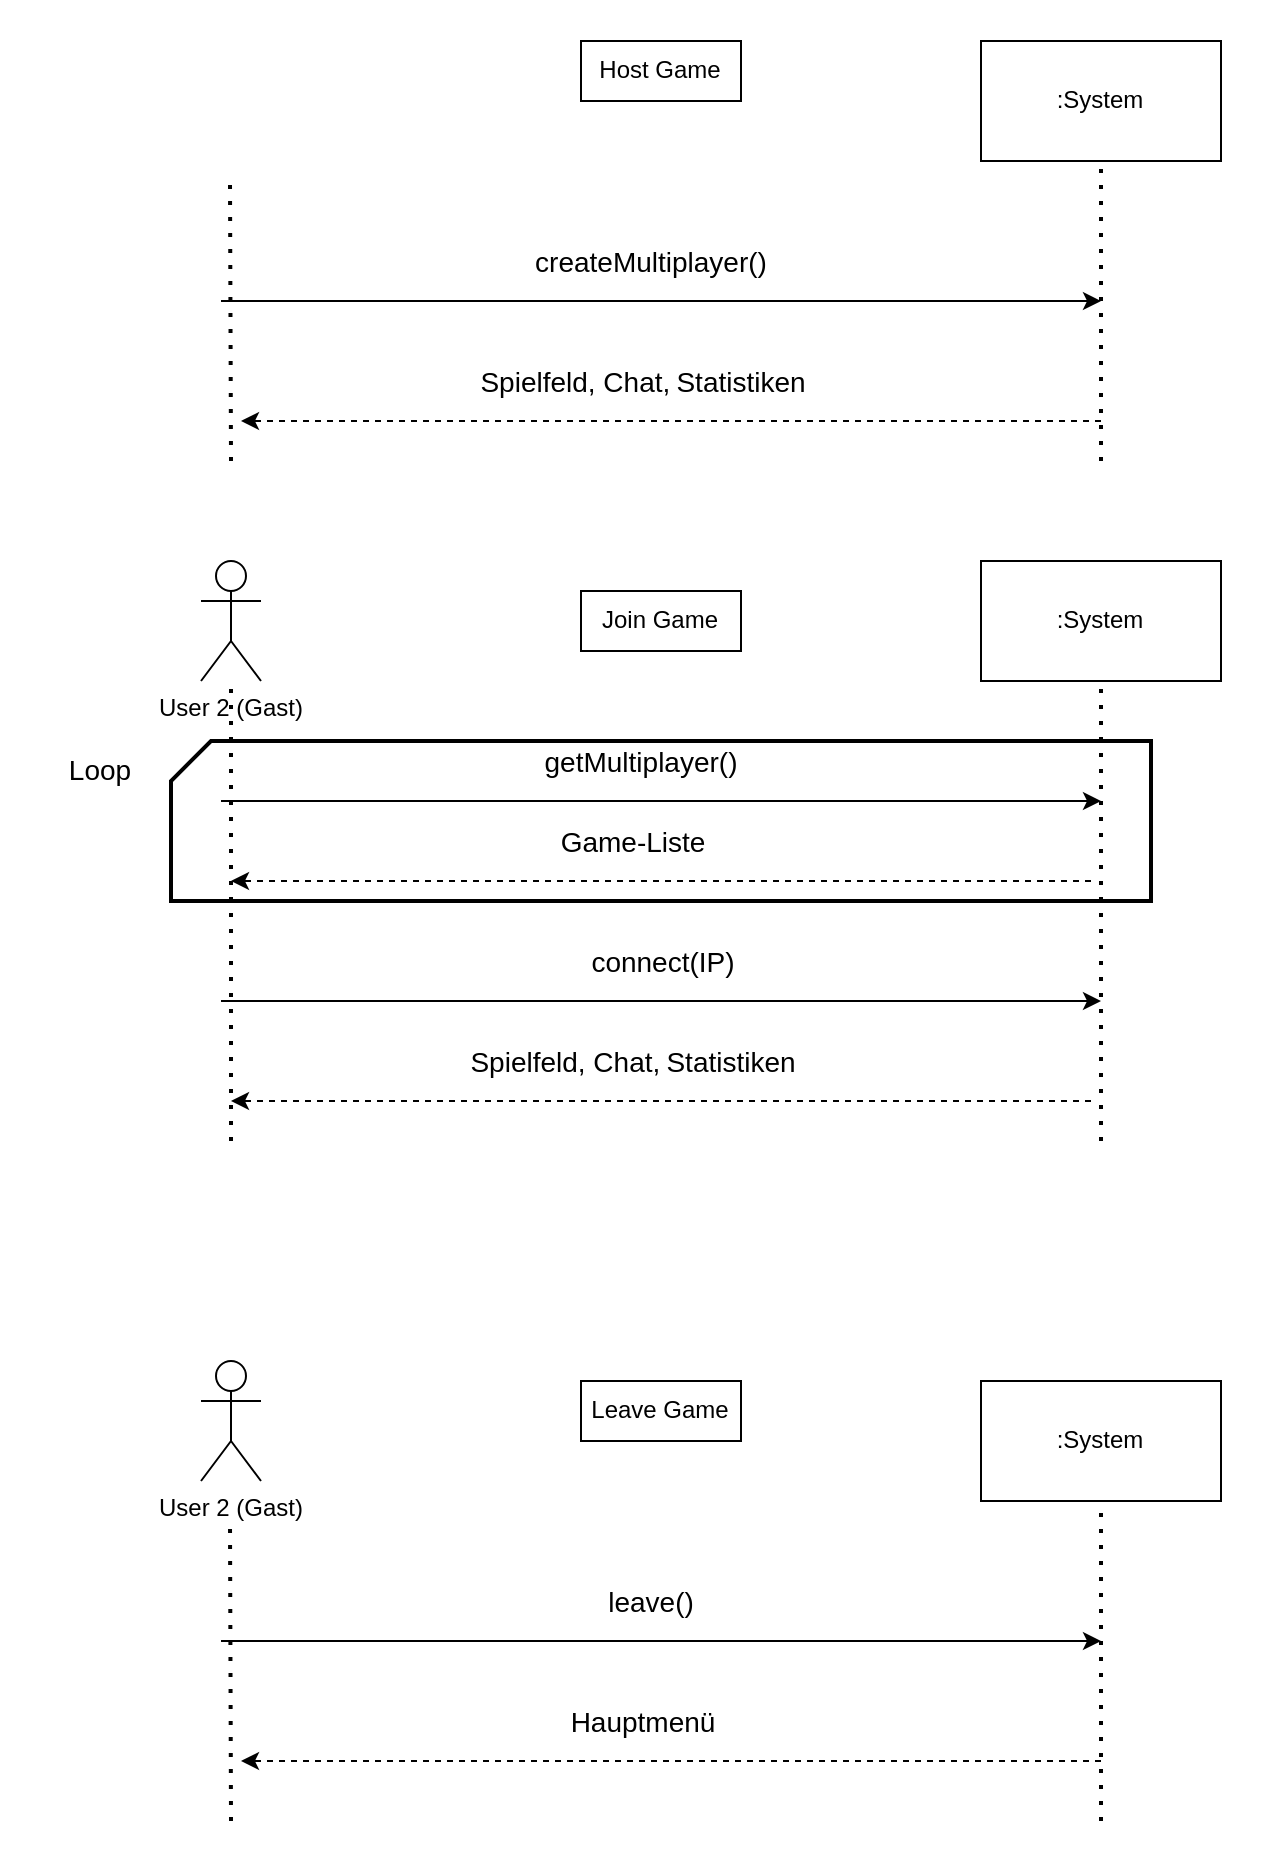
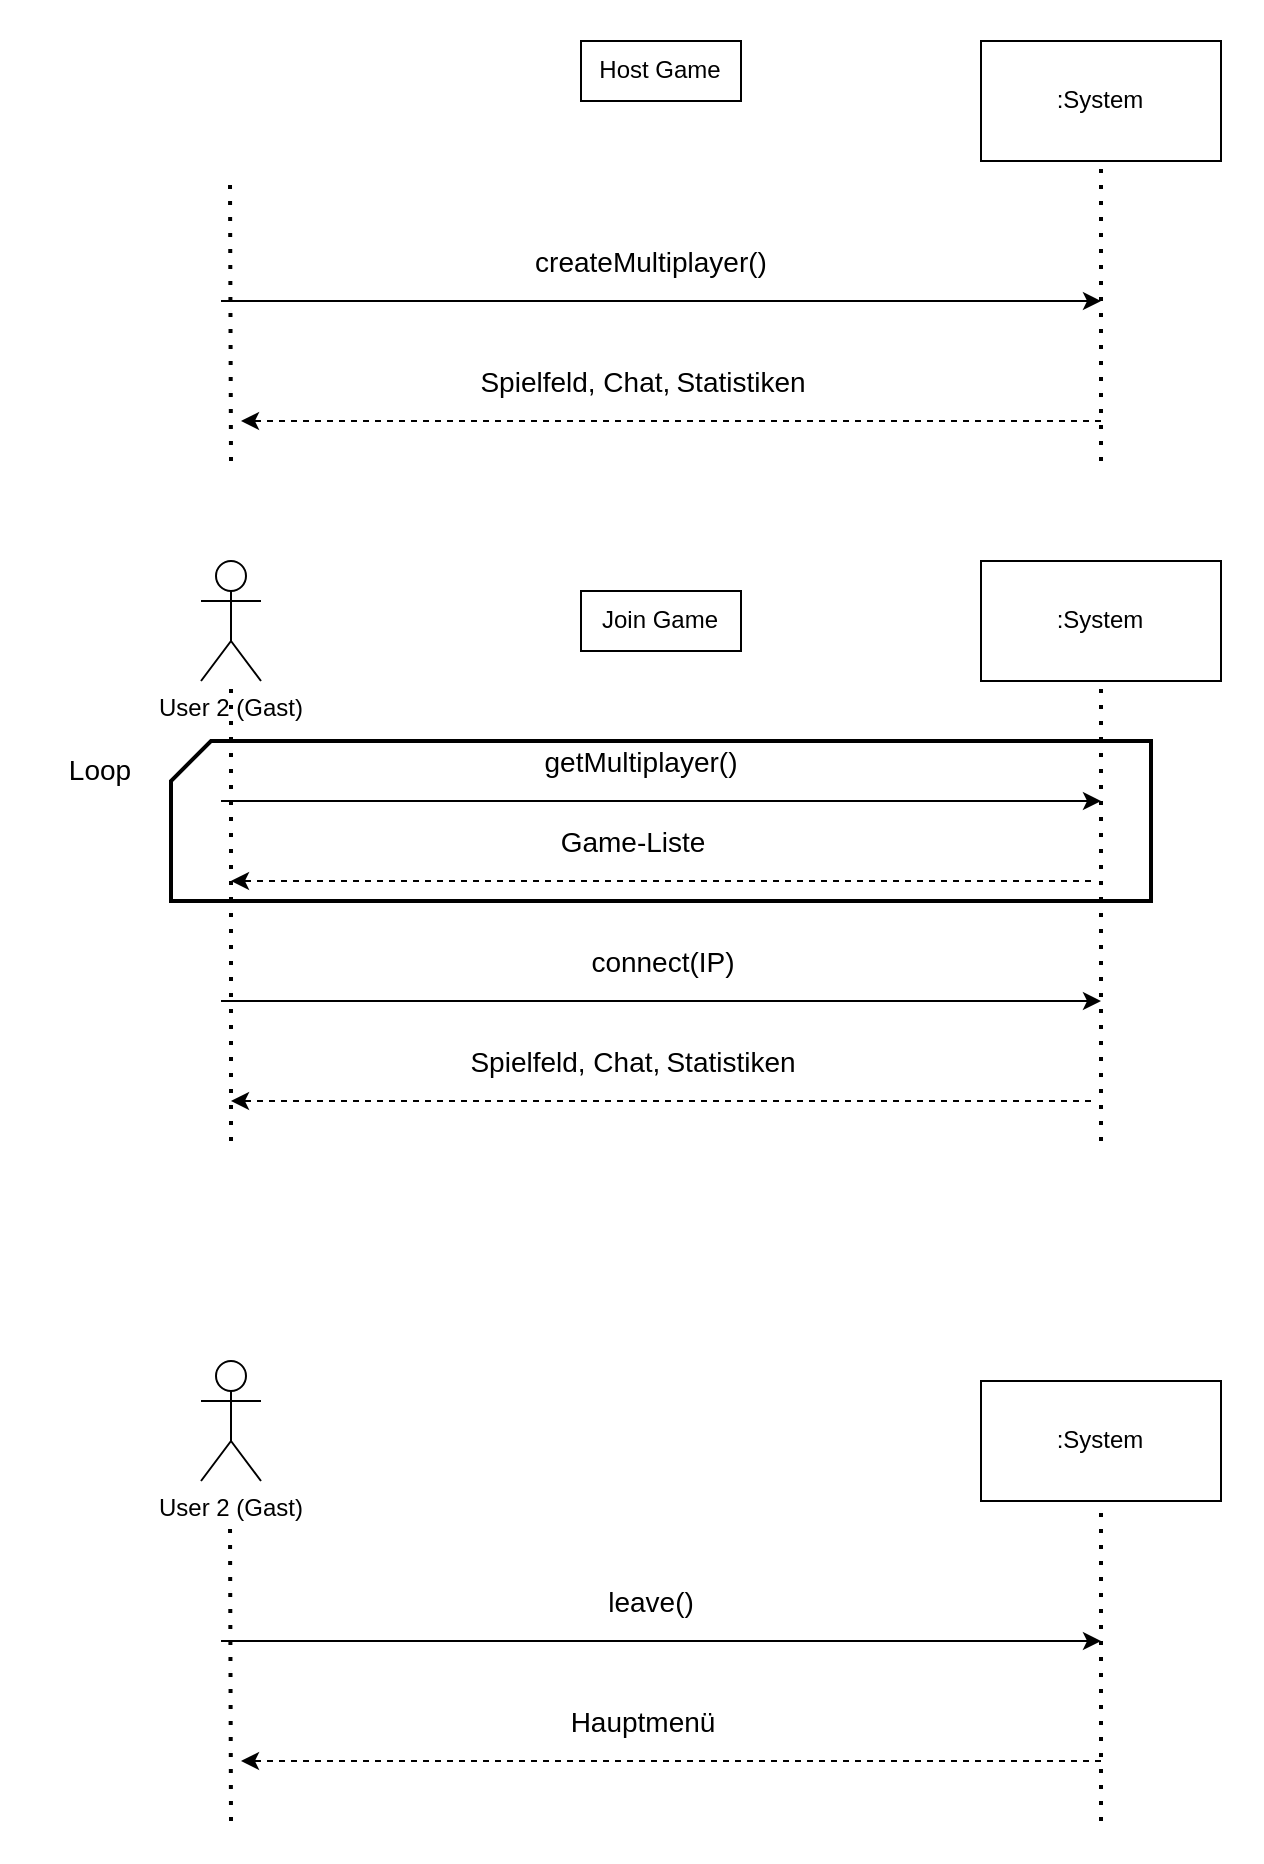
(661, 1411) -> none
